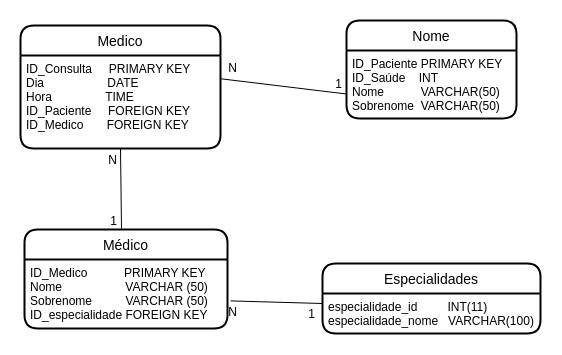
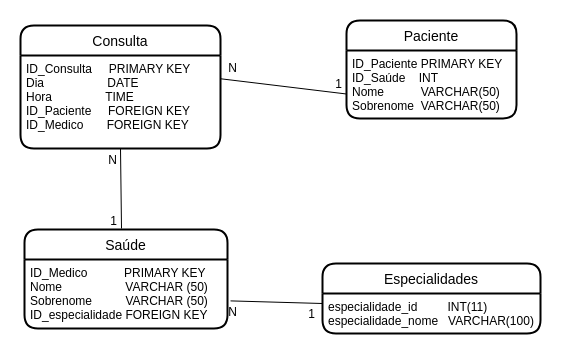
(431, 36) -> (431, 36)
(120, 41) -> (120, 41)
(126, 245) -> (126, 245)
